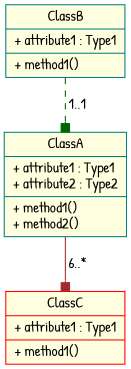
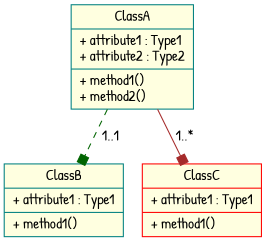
(65, 100) -> (97, 132)
(76, 264) -> (183, 137)
